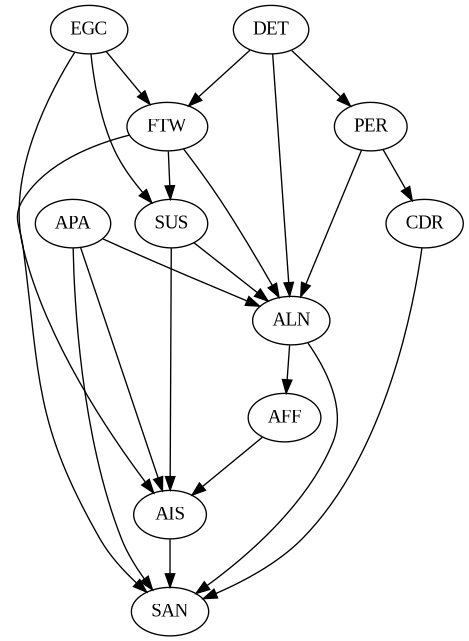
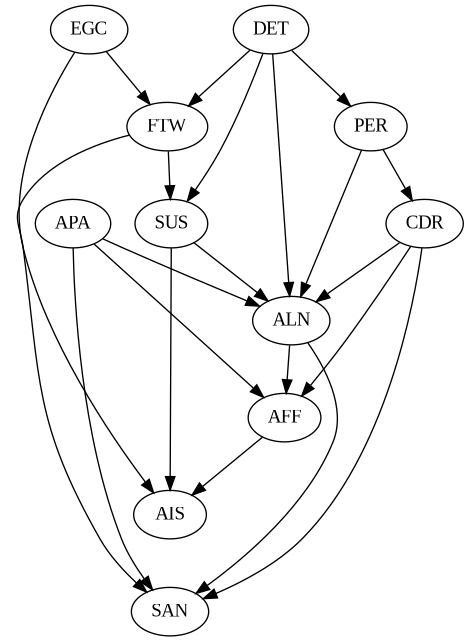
(106, 128) -> (233, 124)
(230, 216) -> (364, 268)
none -> (362, 317)
(119, 363) -> (182, 323)
(170, 557) -> none
